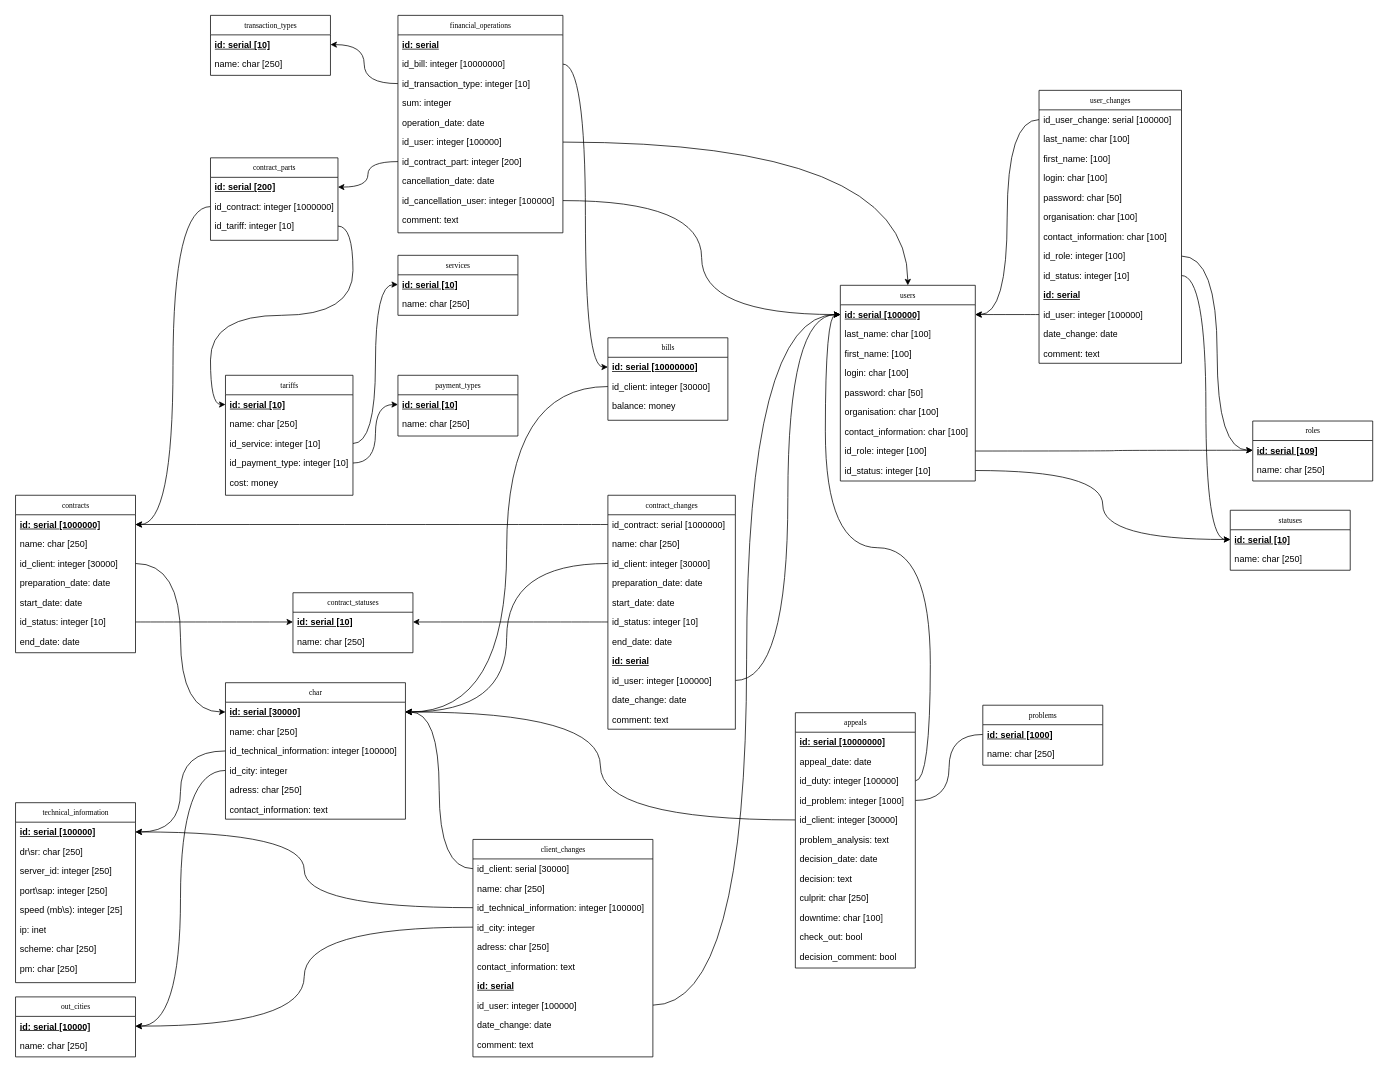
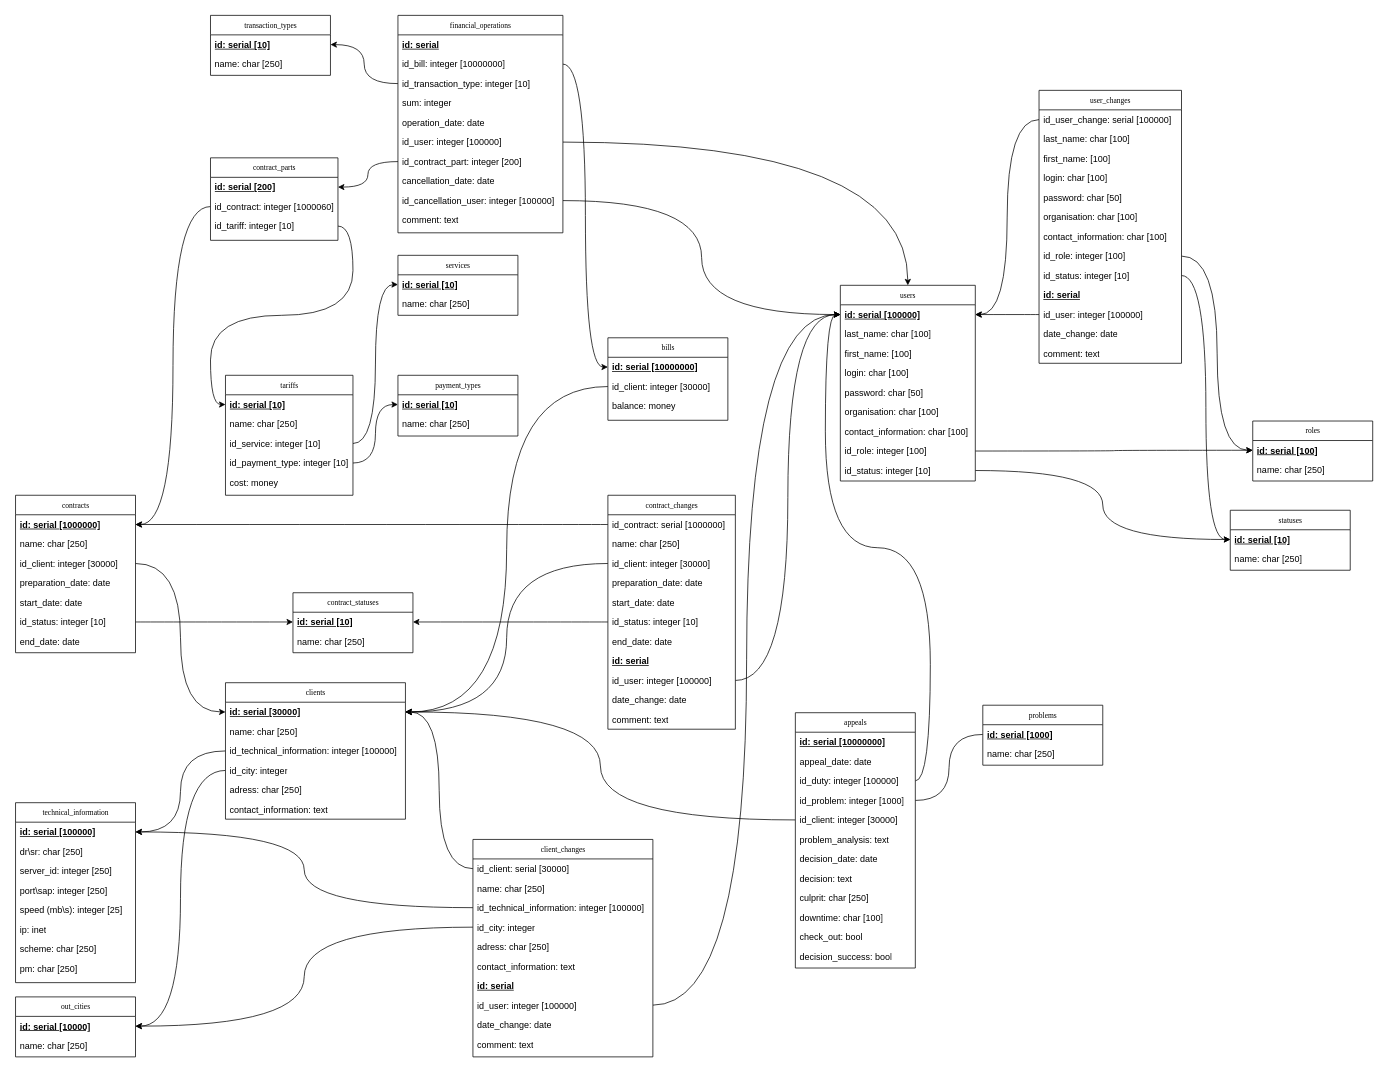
(275, 213) -> (275, 213)
(1291, 451) -> (1291, 451)
(316, 693) -> (316, 693)
(849, 958) -> (849, 958)
